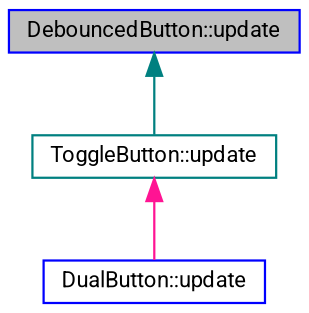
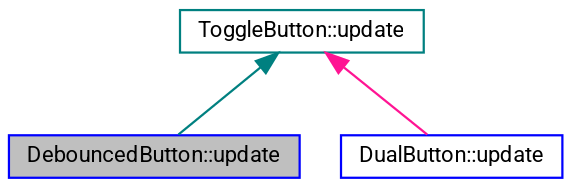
(154, 106) -> (219, 101)
